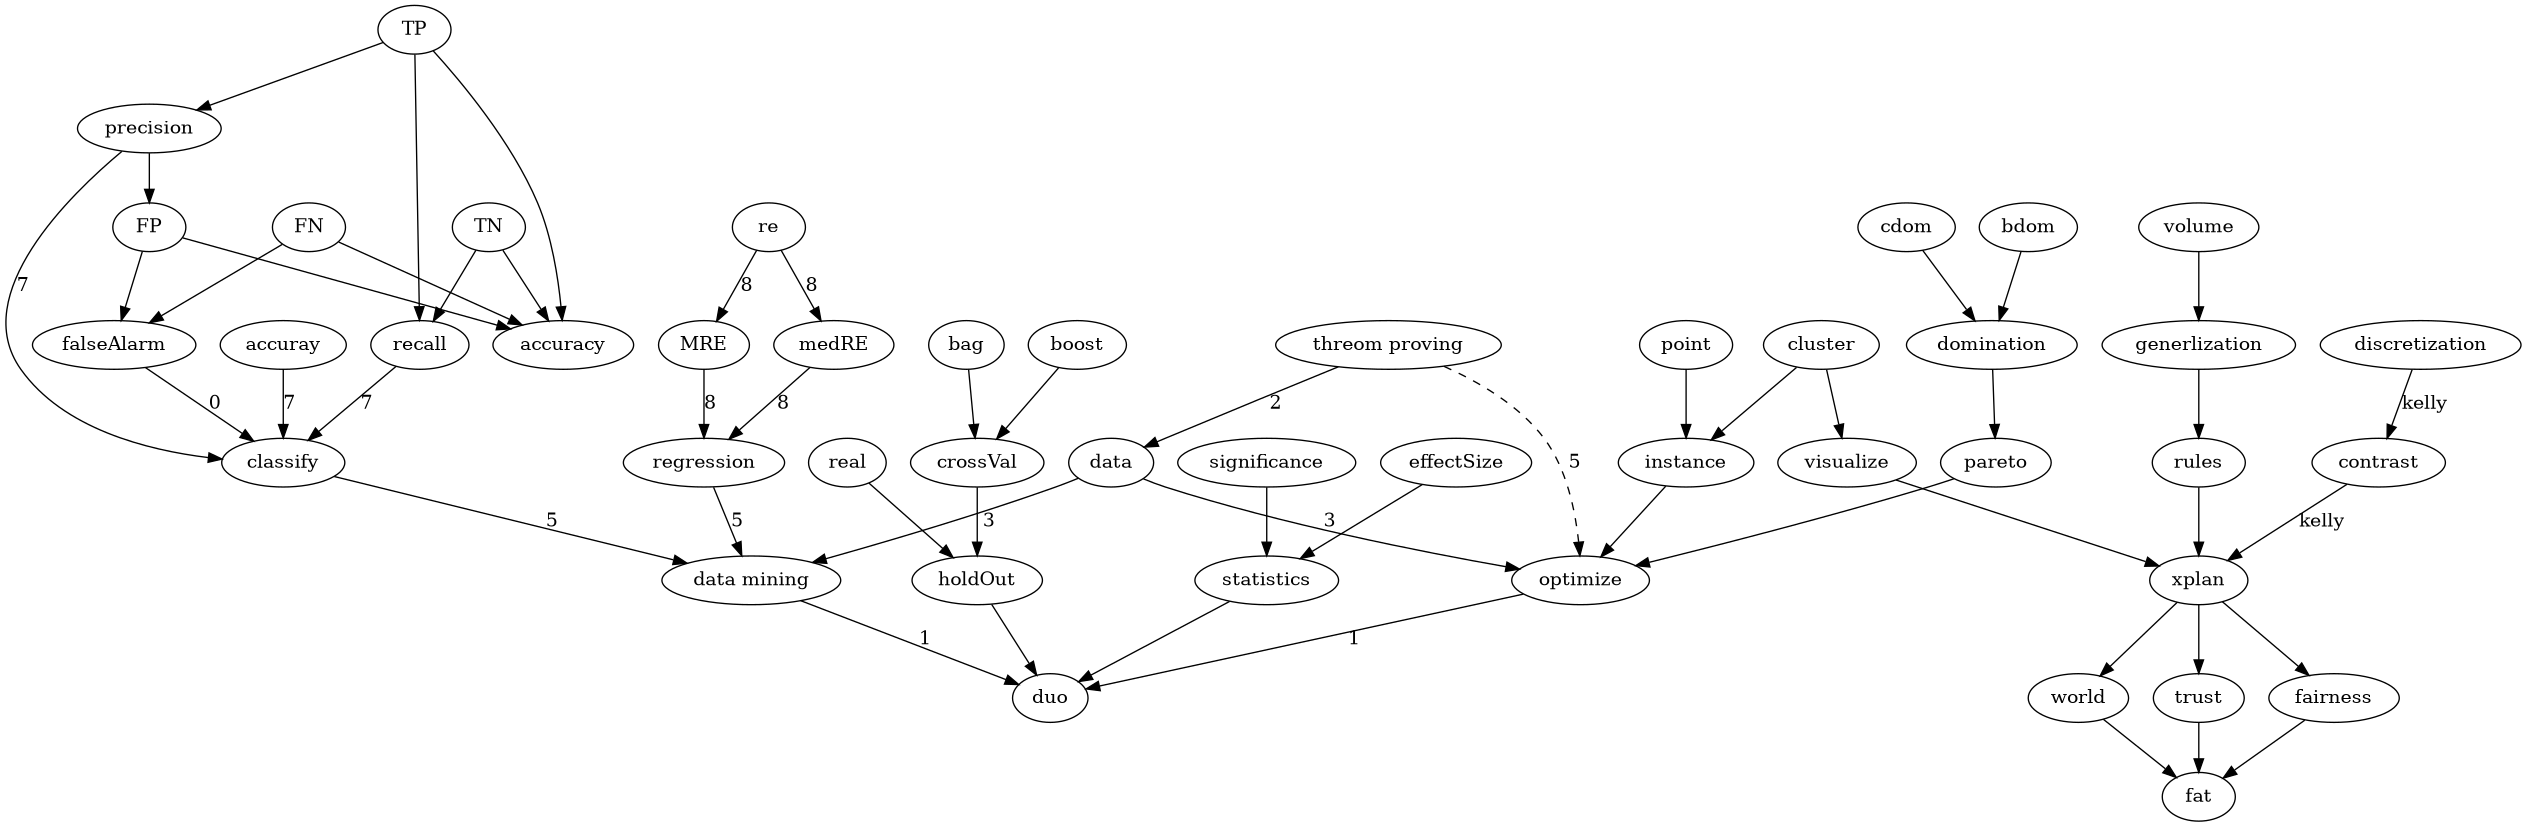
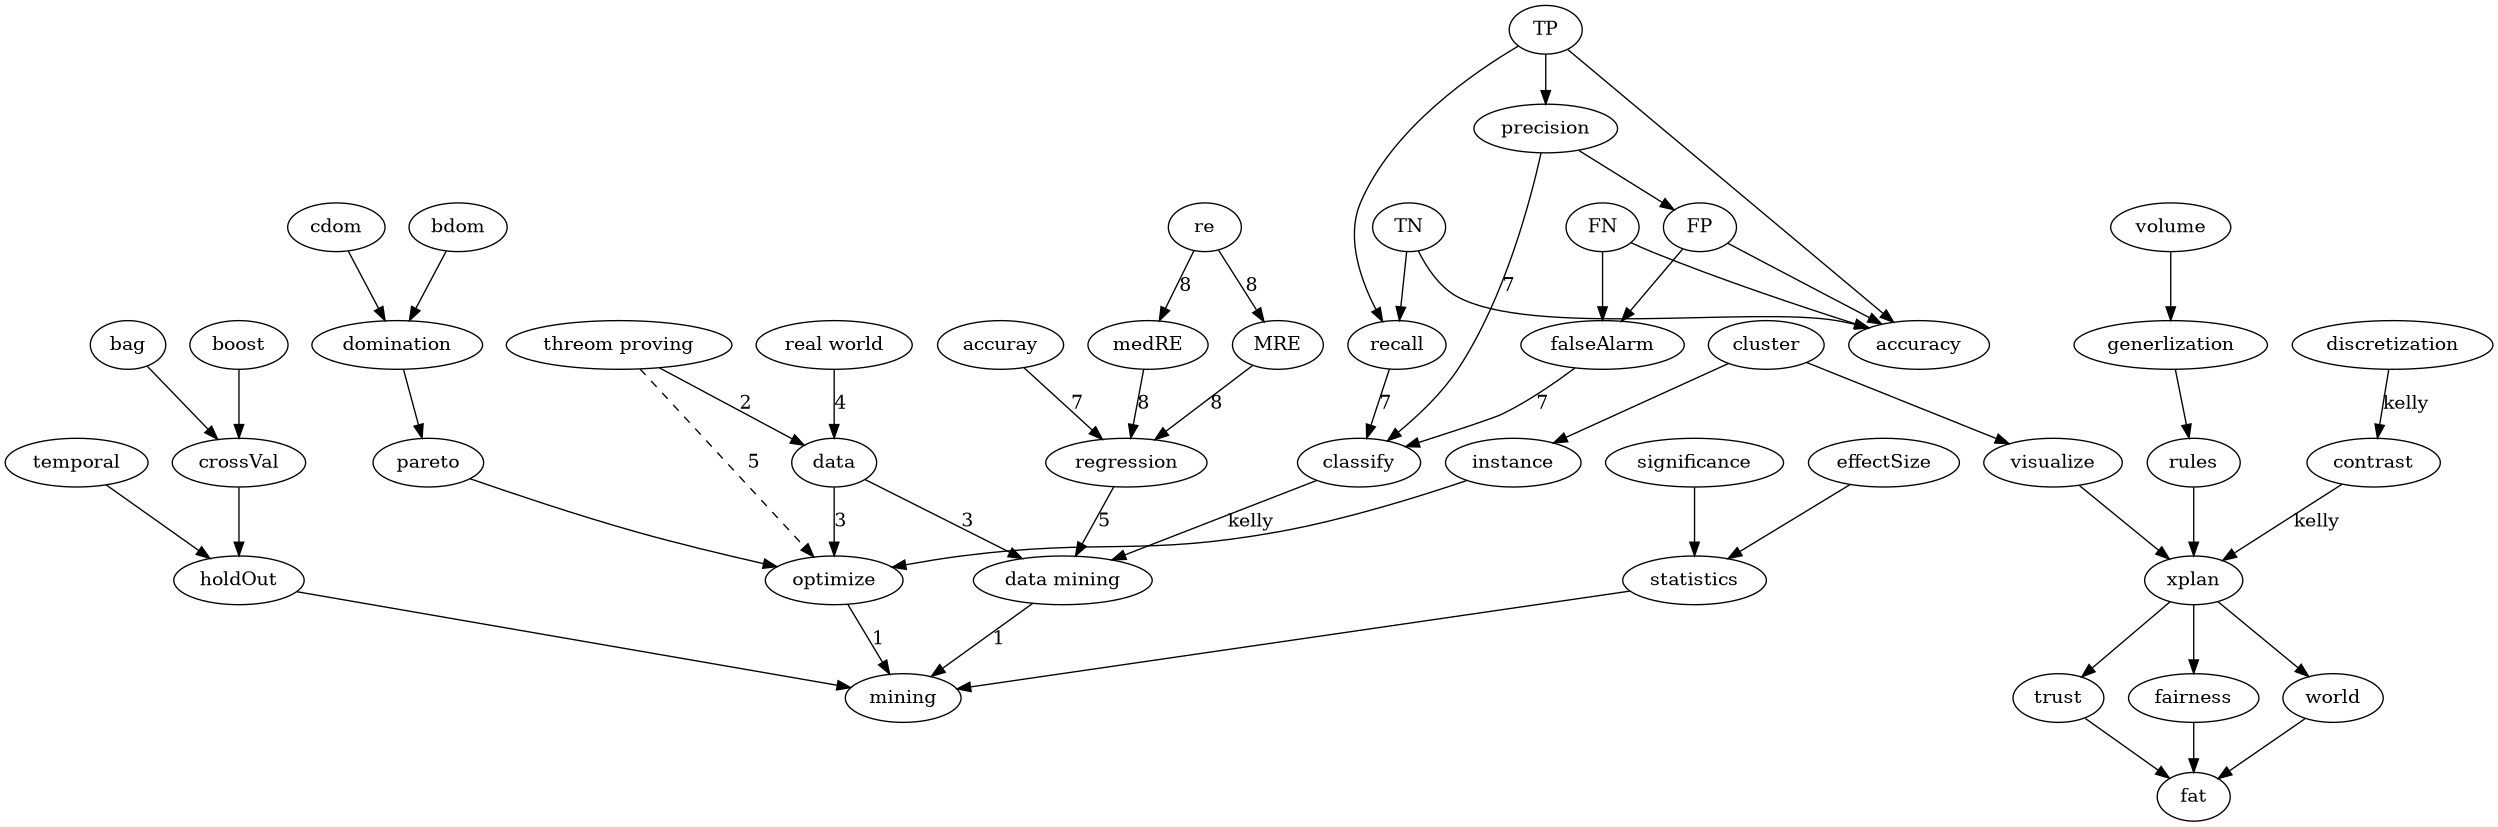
none -> (834, 345)
(1686, 345) -> none
(283, 397) -> (1058, 399)
(216, 404) -> (1543, 404)
(847, 463) -> (77, 463)
(552, 521) -> (1251, 521)
(1050, 698) -> (903, 698)
